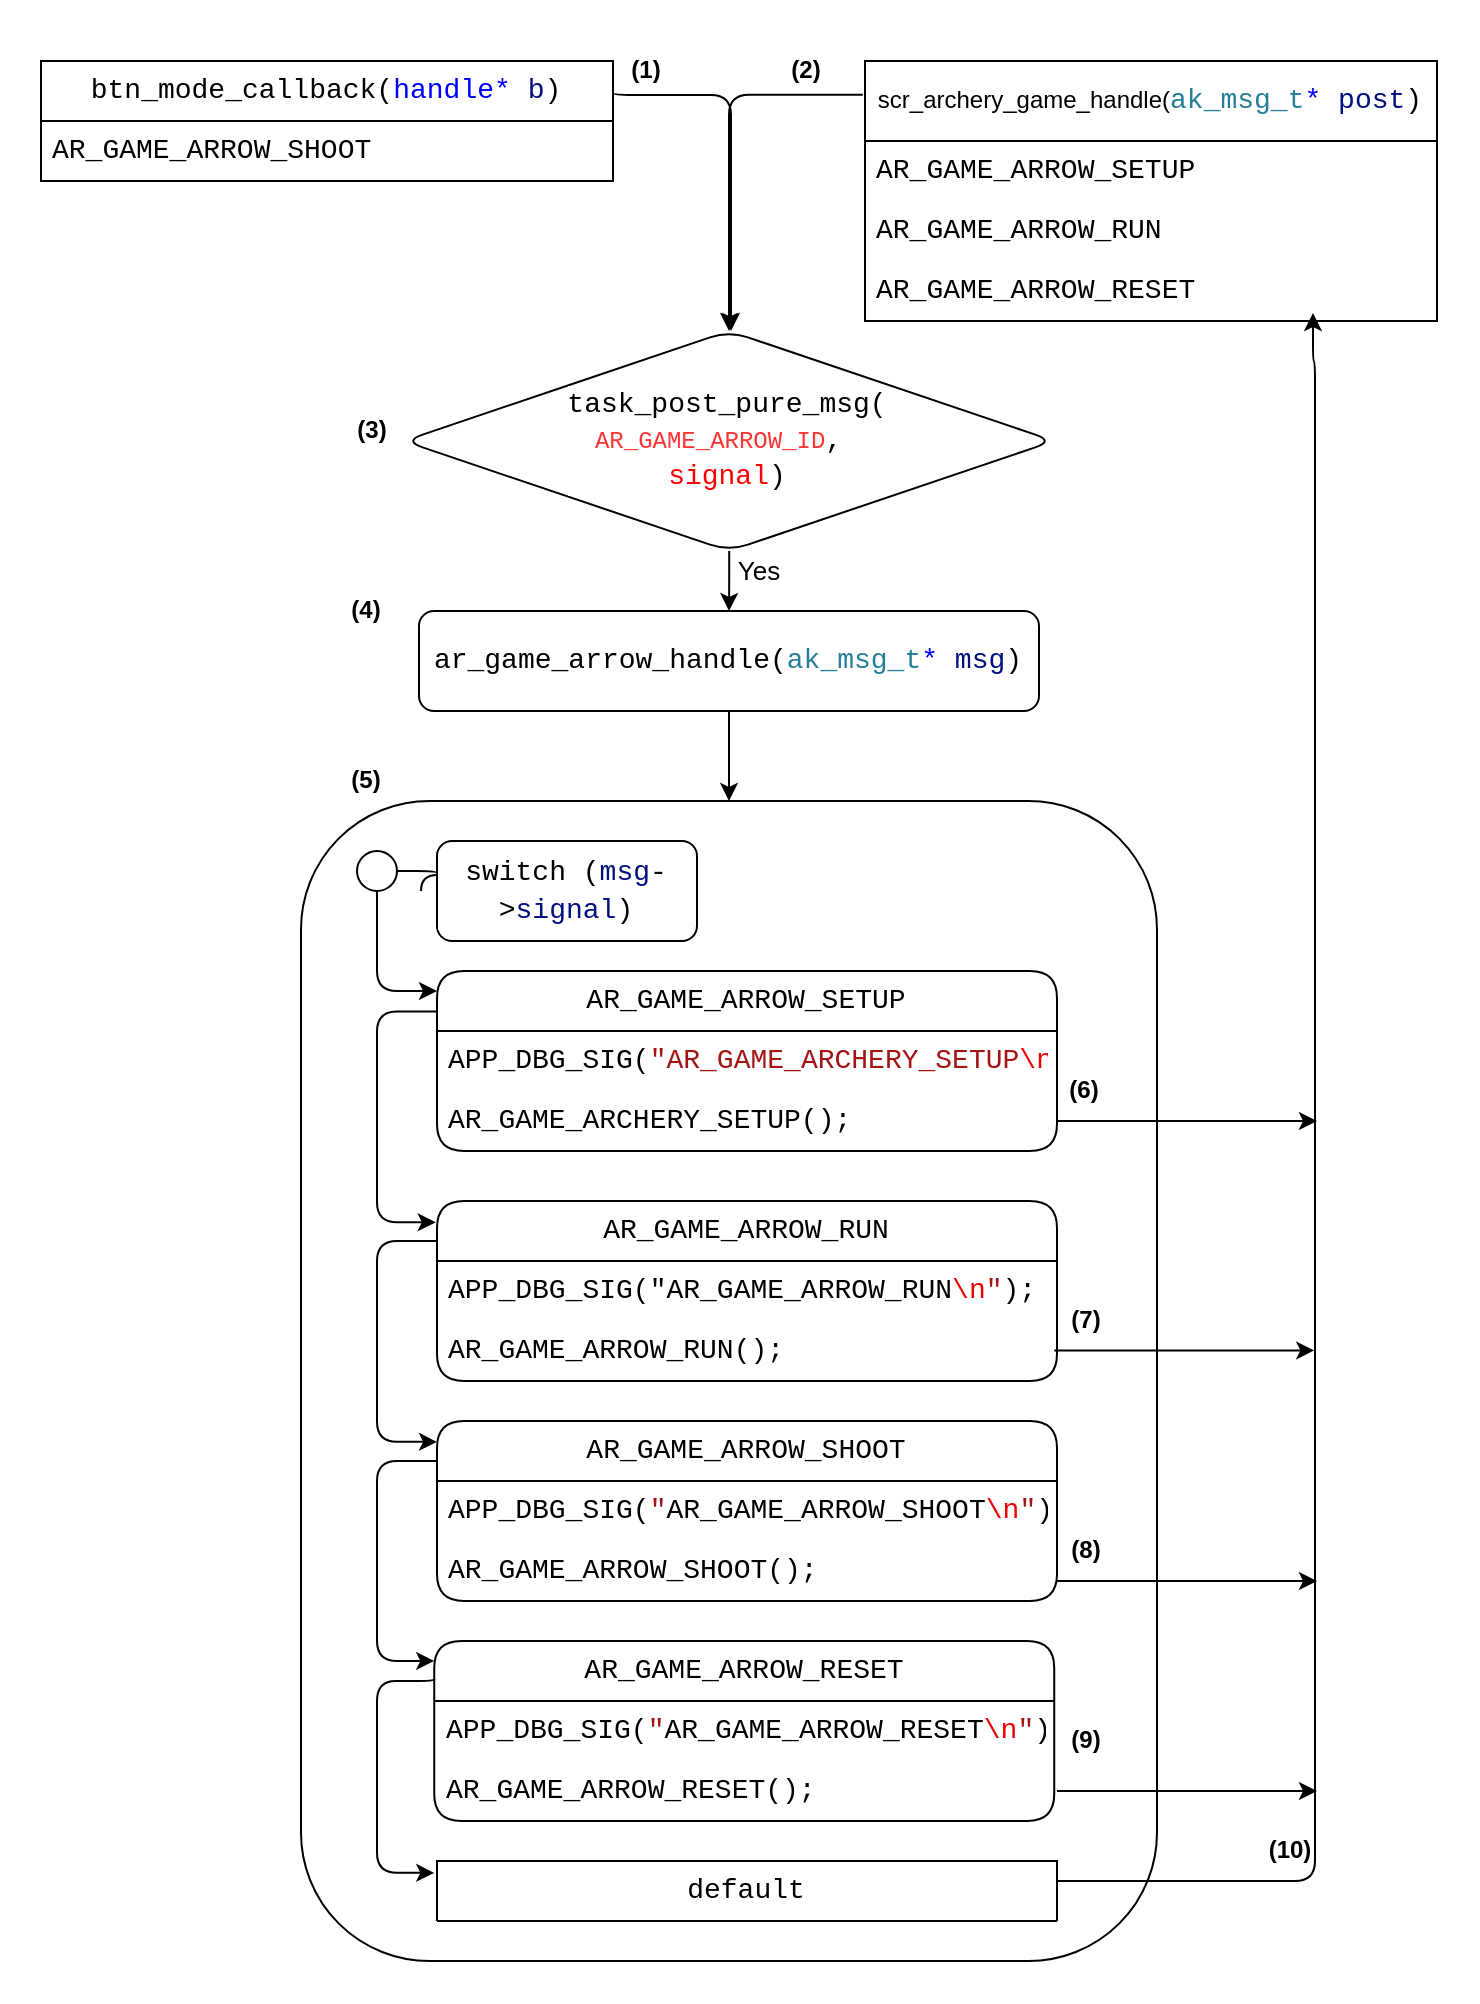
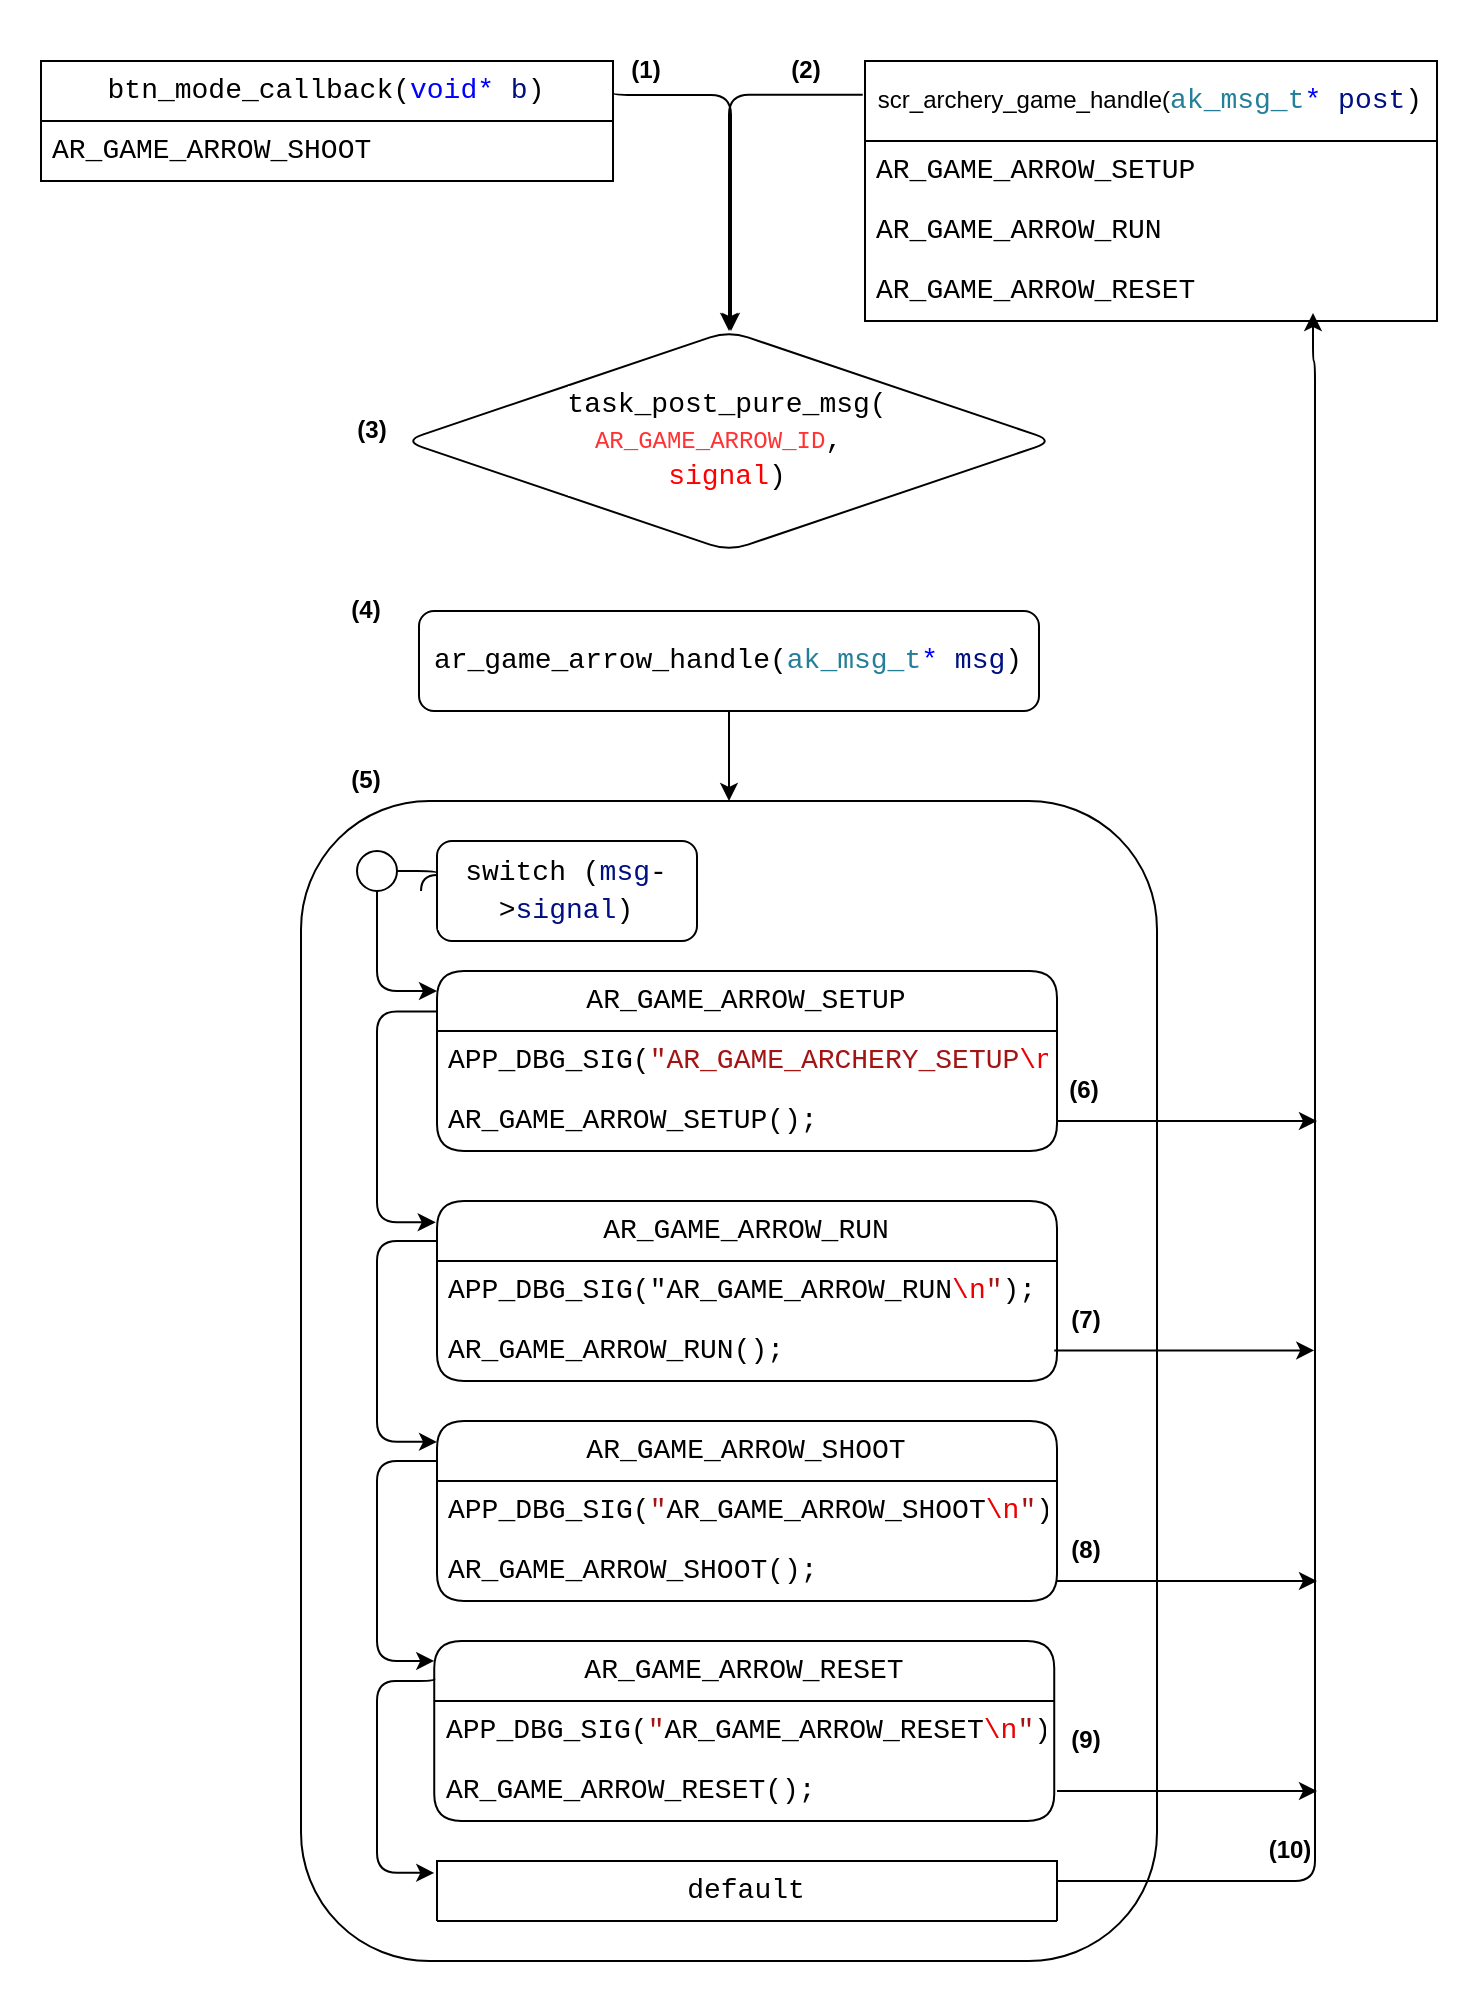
(327, 91) -> (327, 91)
(729, 572) -> none
(607, 1121) -> (594, 1121)
